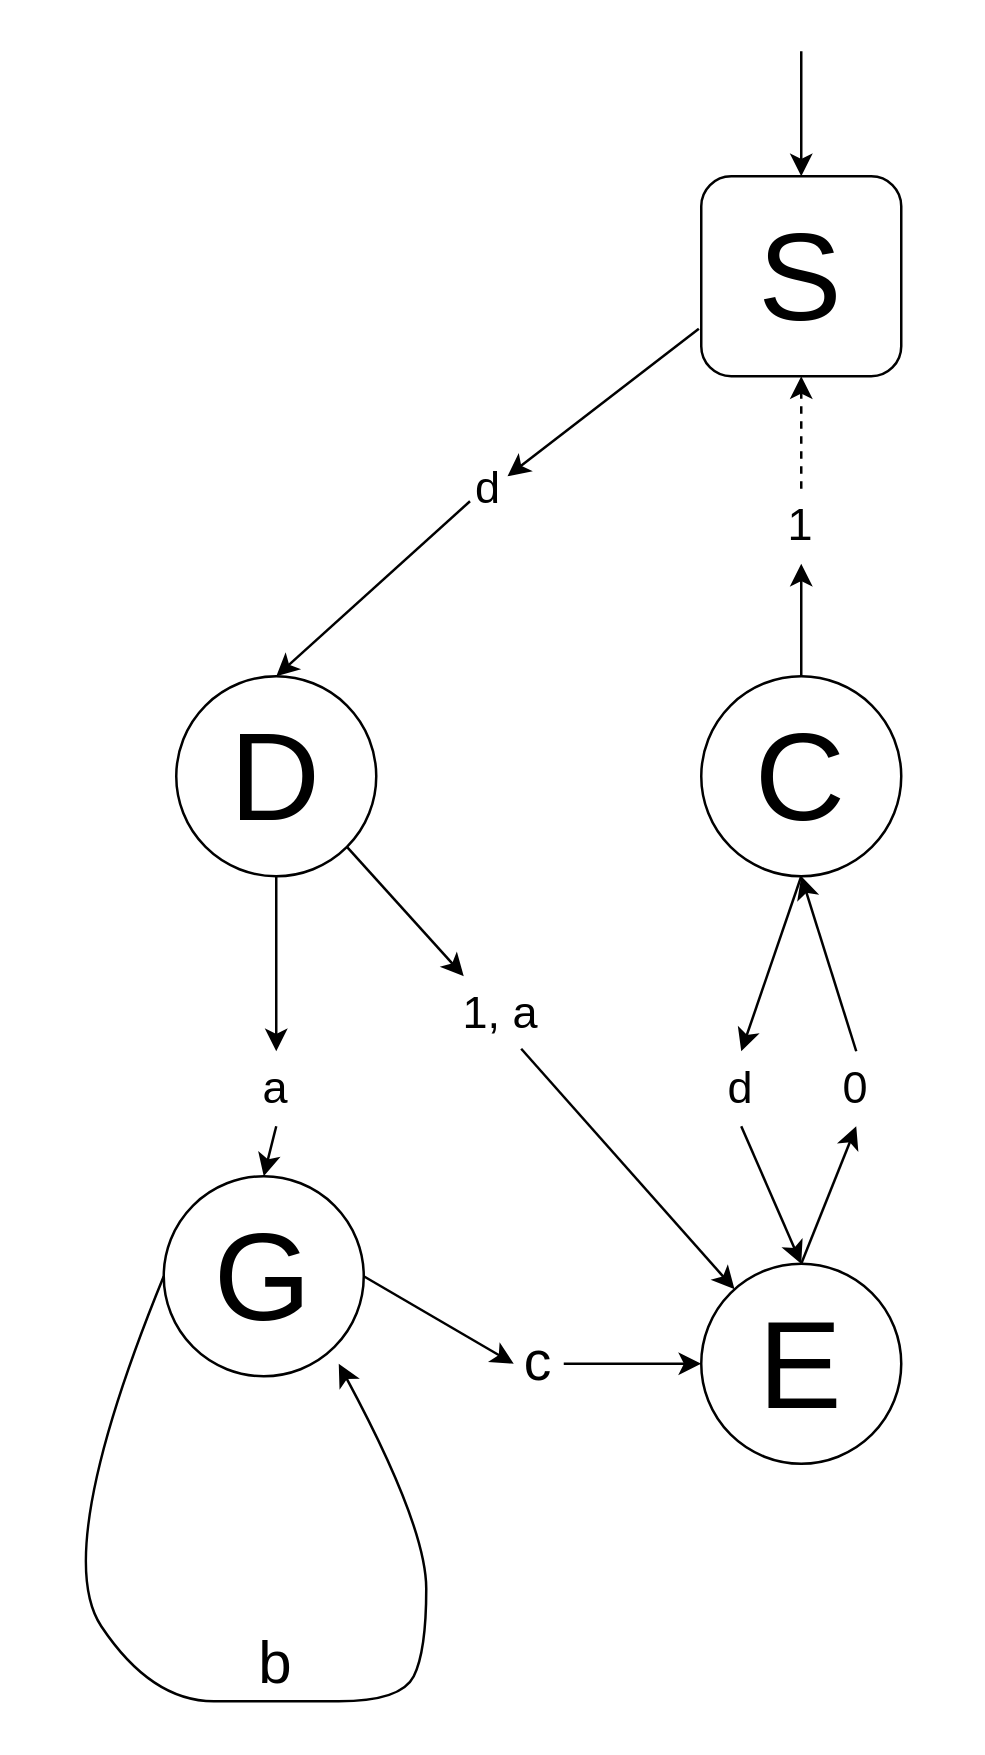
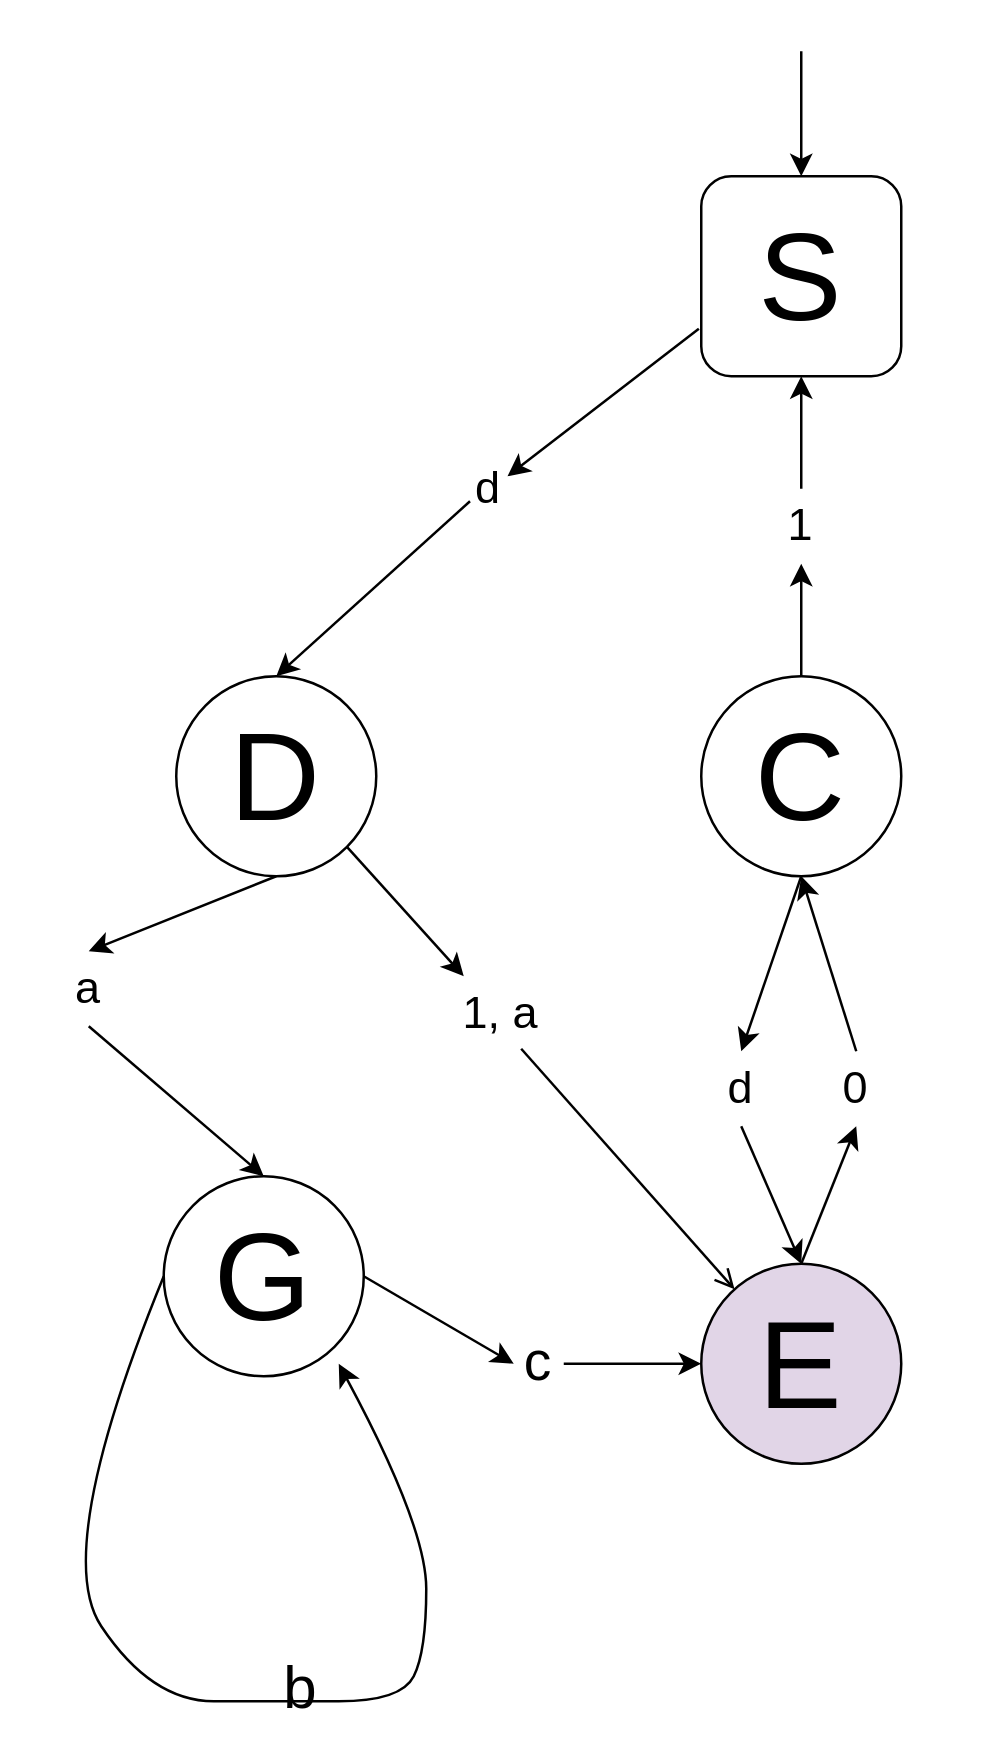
(801, 437) -> (801, 437)
(276, 1089) -> (89, 989)
(723, 1276) -> (725, 1278)
(801, 1364) -> (801, 1364)
(276, 1664) -> (301, 1689)
